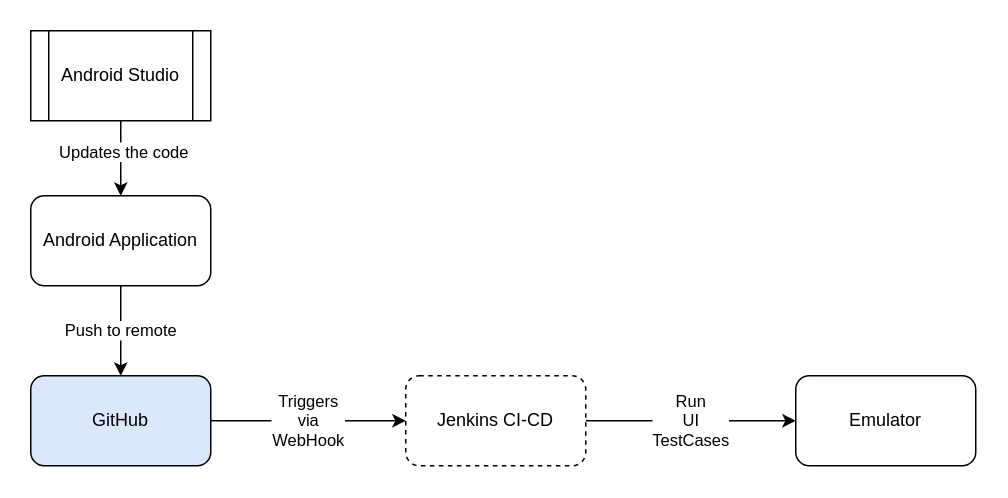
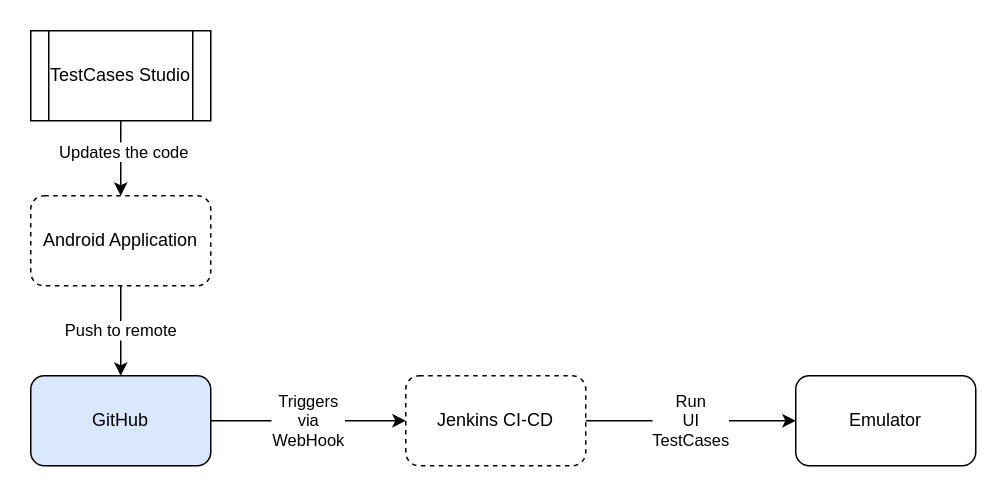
(121, 76) -> (121, 76)
(121, 241) -> (121, 241)
